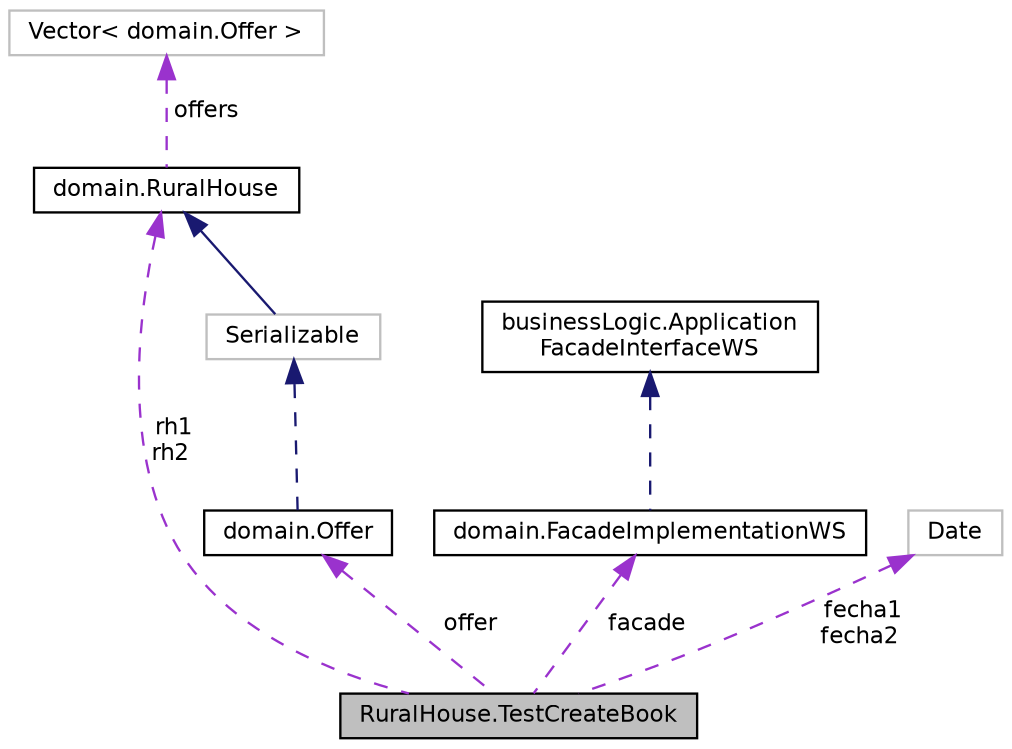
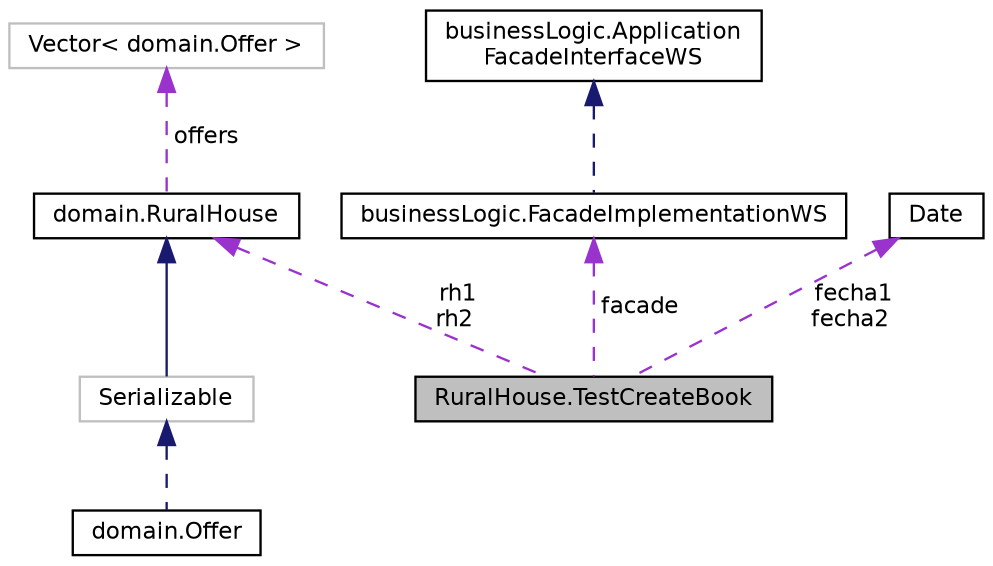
(650, 533) -> (594, 216)
(955, 533) -> (937, 216)
(418, 632) -> none
